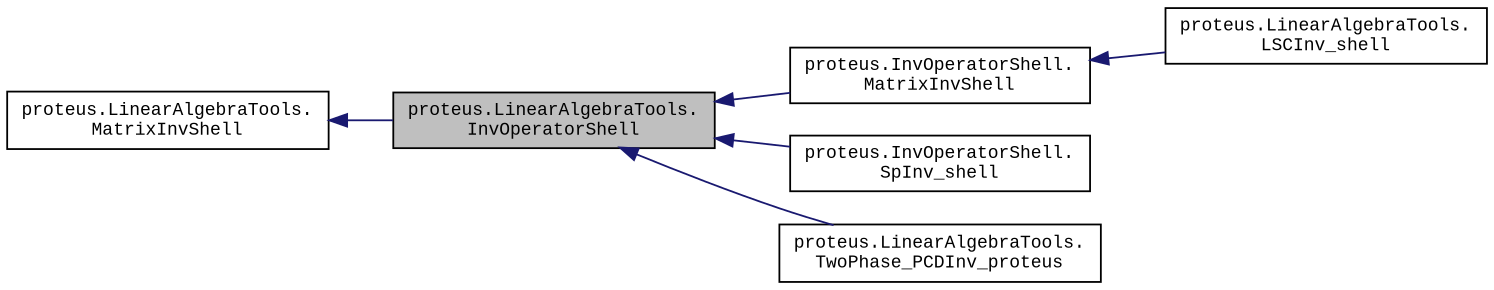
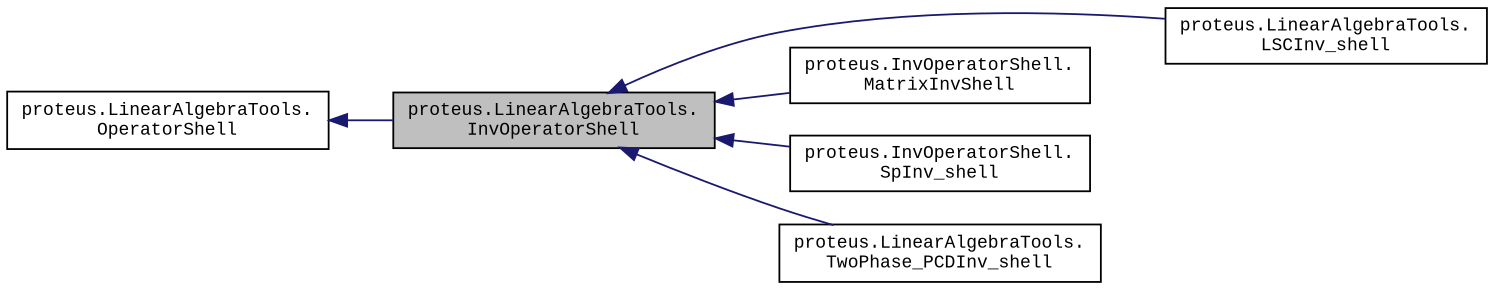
(1137, 55) -> (890, 18)
(168, 120) -> (168, 120)
(940, 253) -> (940, 253)
